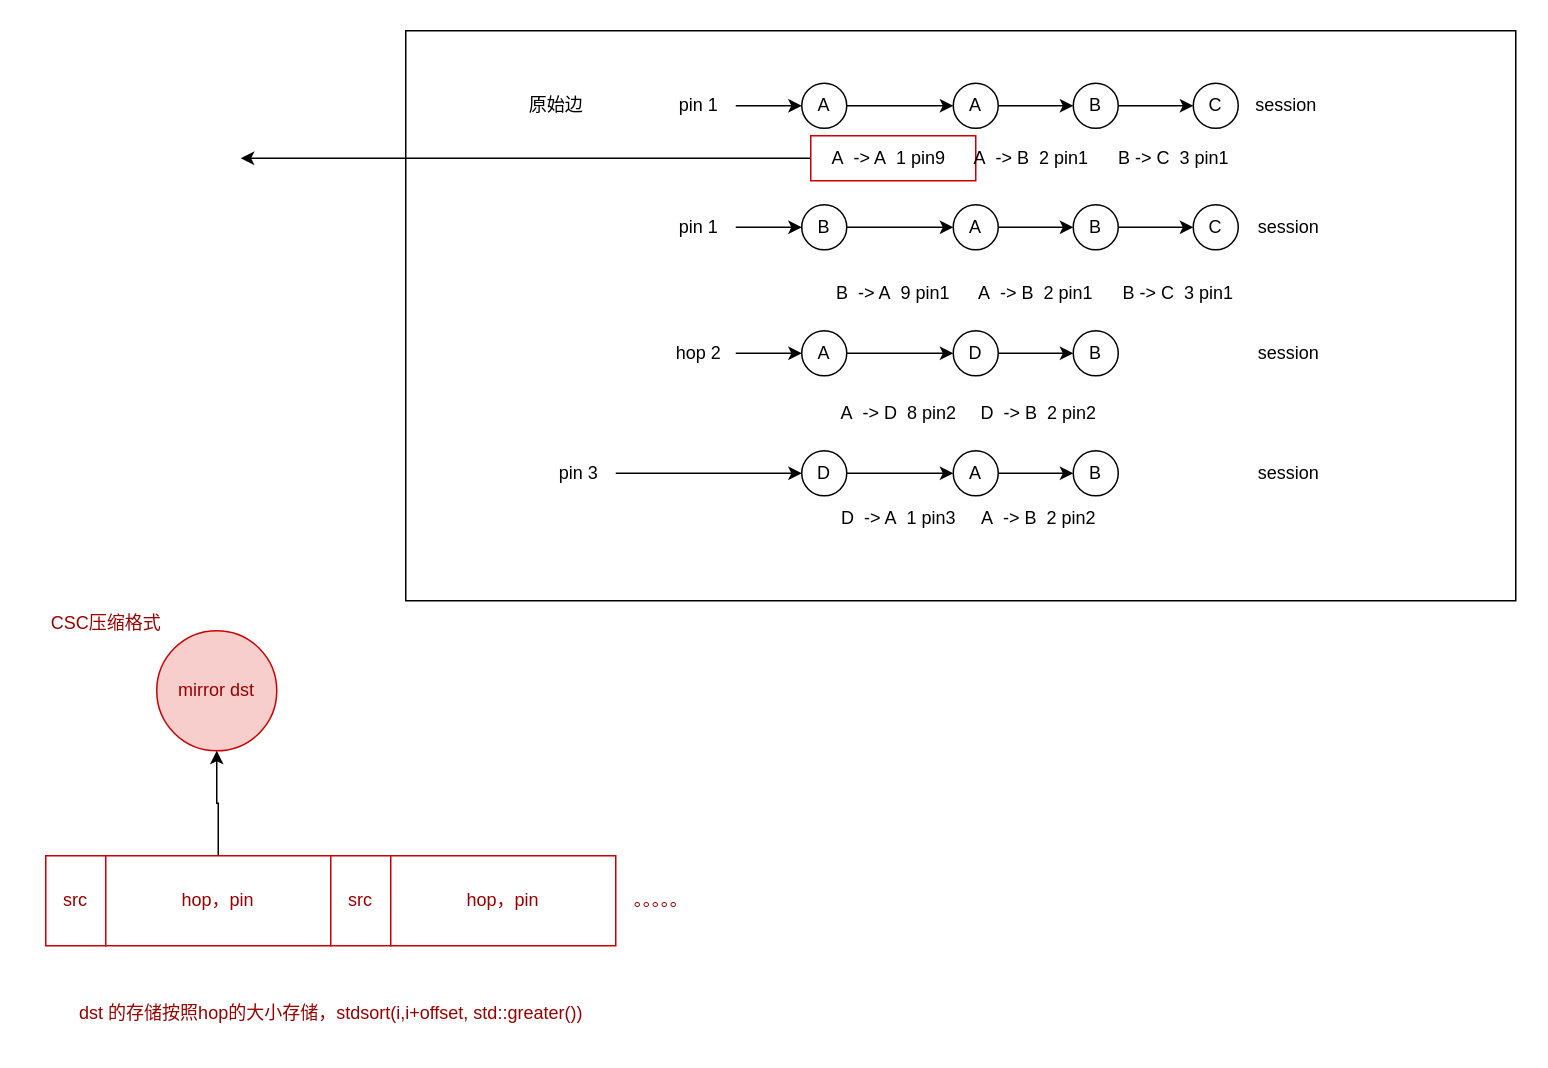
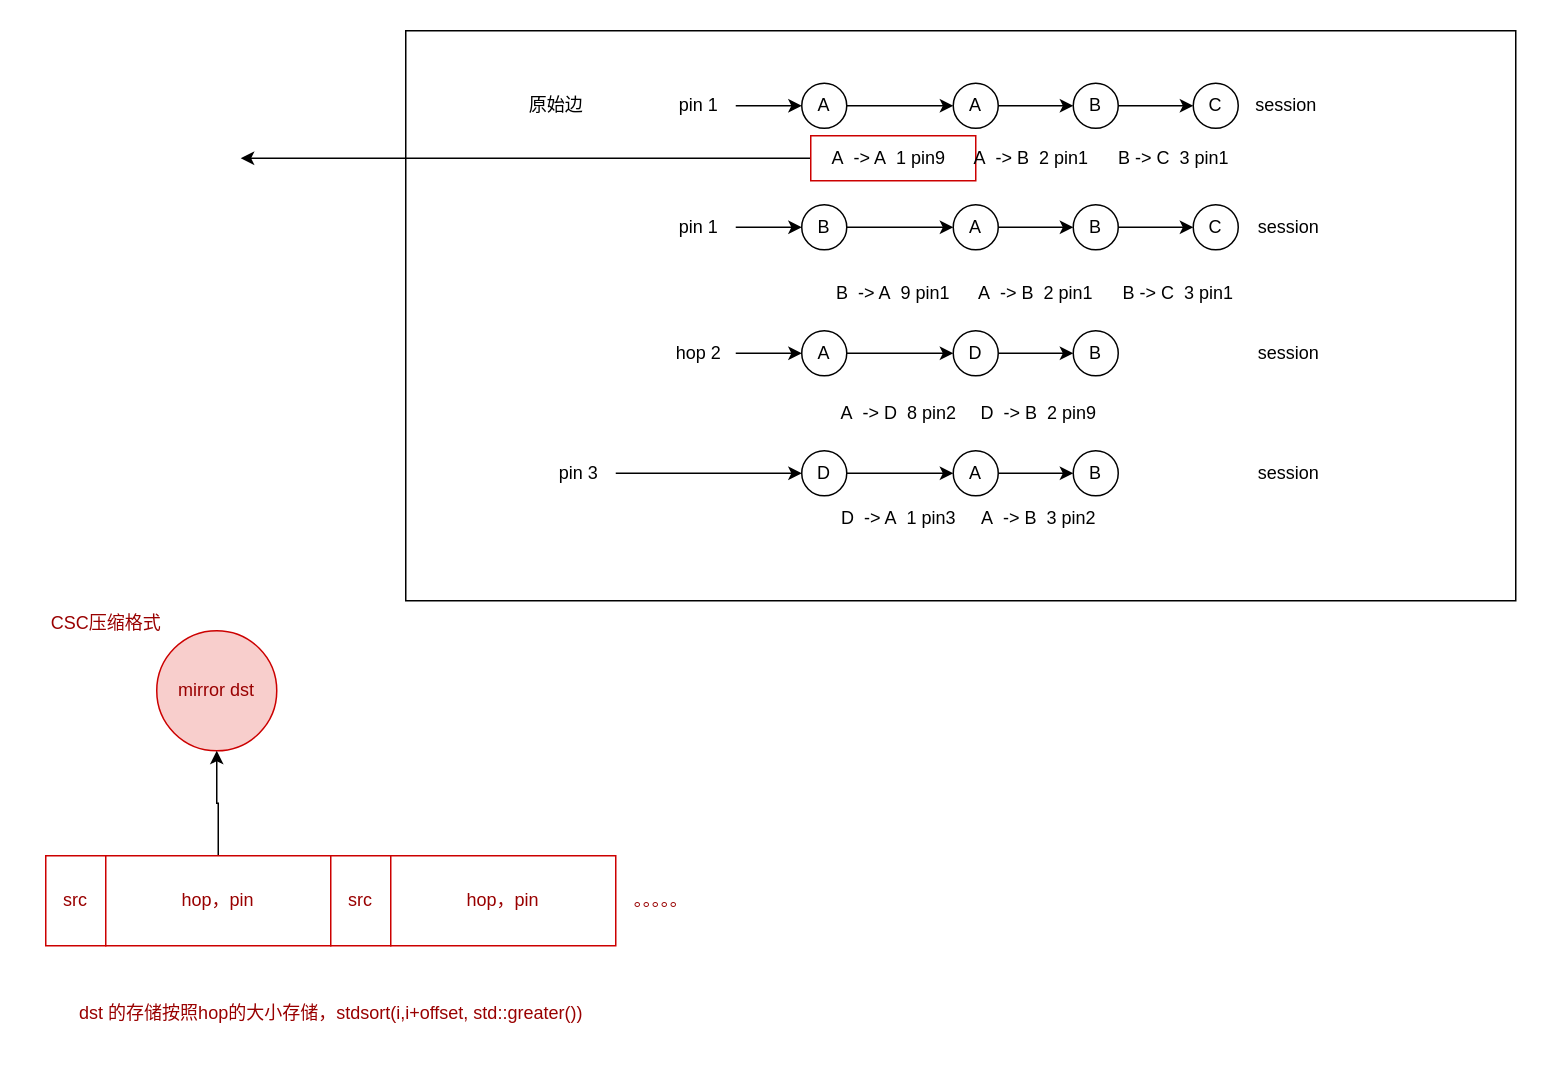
(1044, 413) -> (1044, 413)
(1044, 518) -> (1044, 518)
